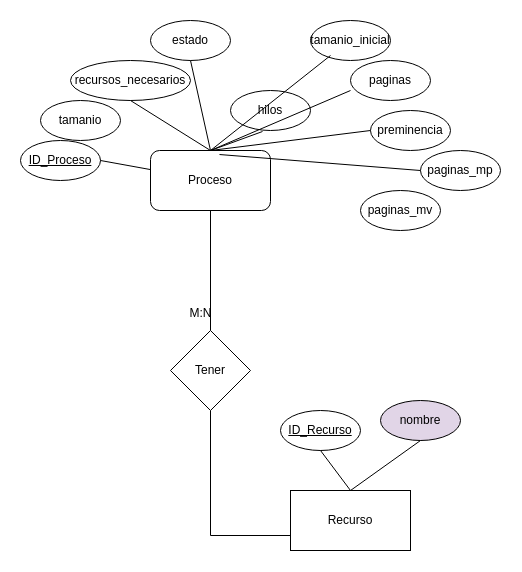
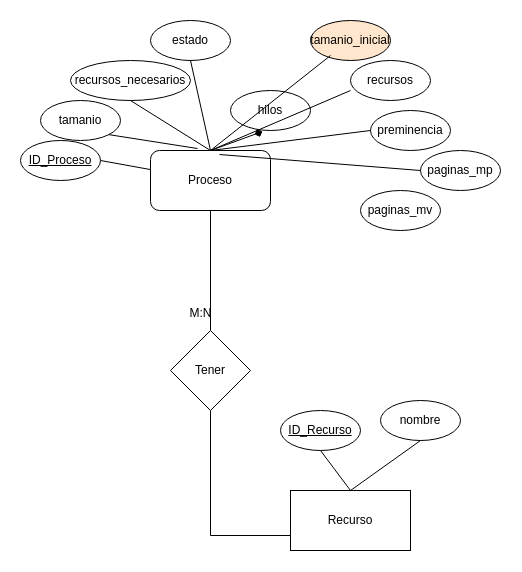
(351, 41) -> (351, 41)
(391, 81) -> (391, 81)
(258, 133) -> (254, 134)
none -> (154, 142)
(421, 421) -> (421, 421)
